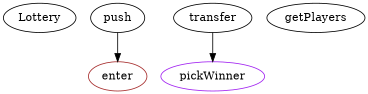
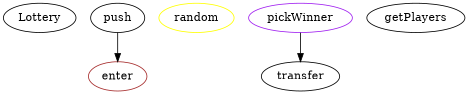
none -> (197, 18)
(213, 43) -> (301, 43)
